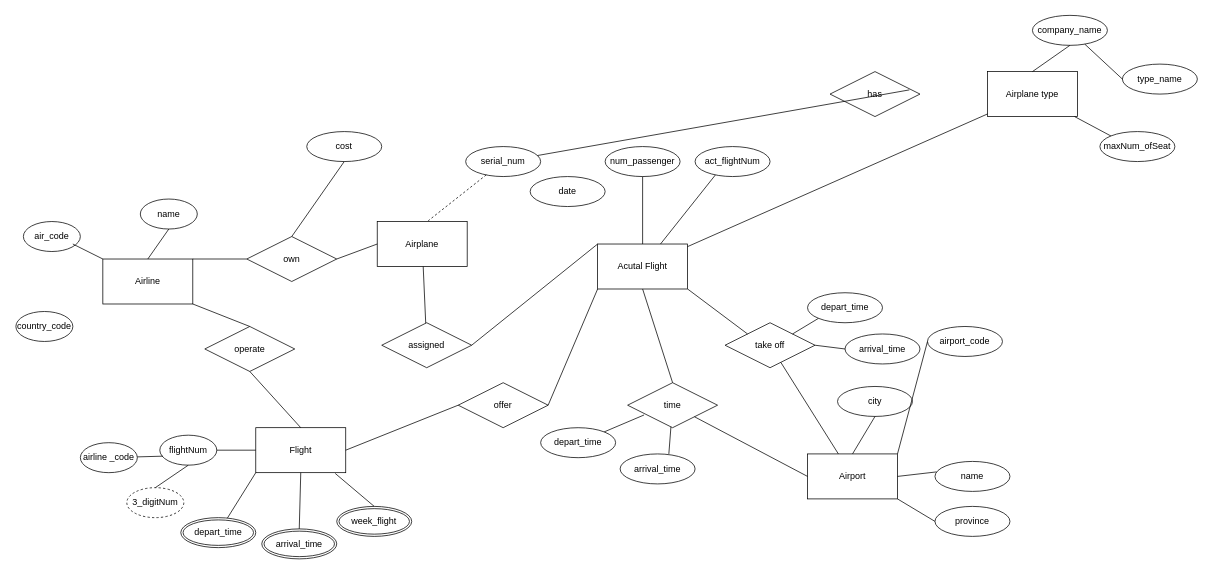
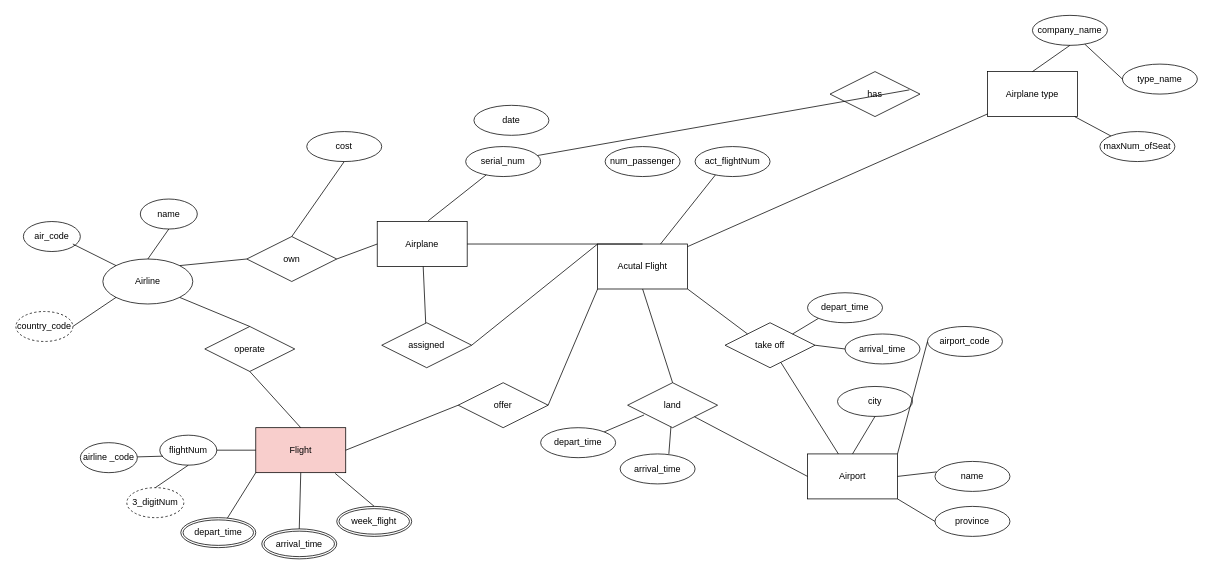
(567, 192) -> (511, 120)
(457, 198) -> (457, 198)
(642, 211) -> (533, 244)
(147, 282) -> (147, 282)
none -> (94, 312)
(44, 327) -> (44, 327)
(672, 405) -> (672, 405)
(300, 450) -> (300, 450)
